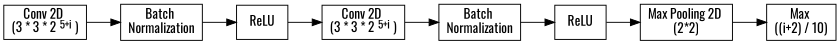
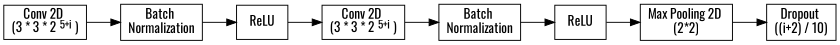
(801, 22) -> (801, 22)
